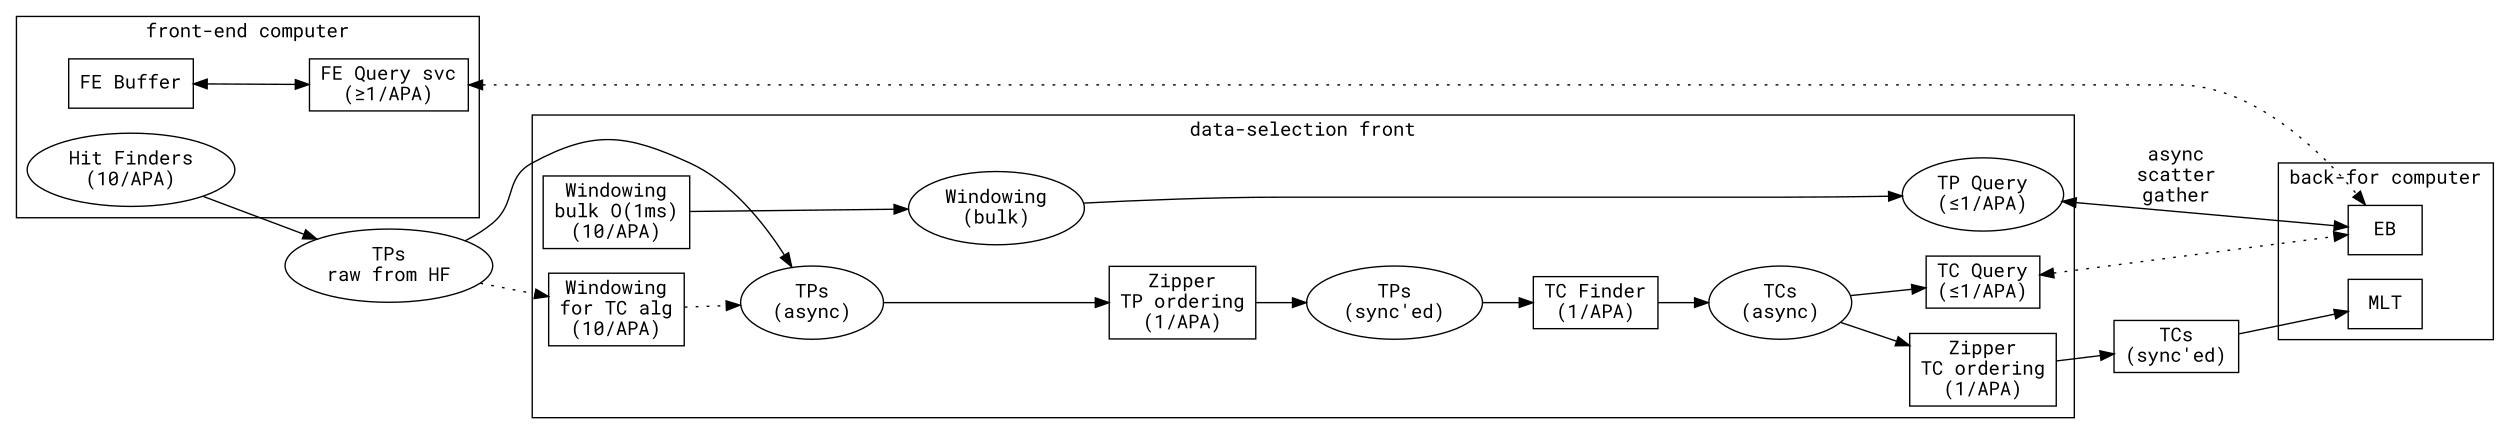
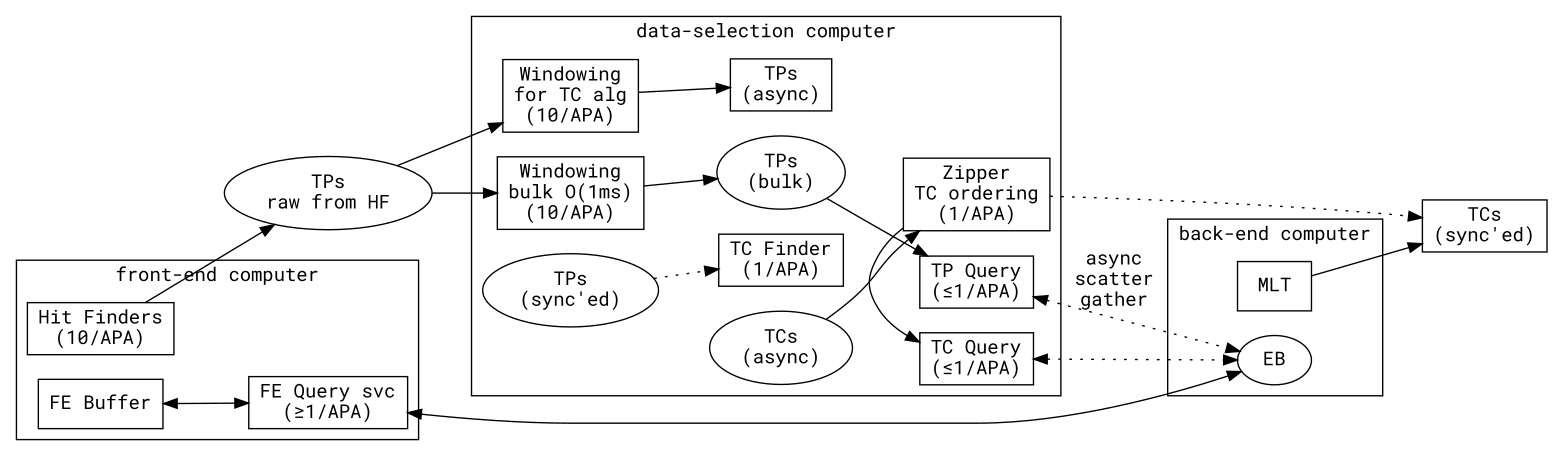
(1438, 85) -> (827, 423)
(1303, 131) -> (766, 32)
(624, 141) -> (458, 193)
(131, 170) -> (101, 329)
(2386, 179) -> (1275, 235)
(1983, 194) -> (977, 282)
(996, 208) -> (781, 173)
(2205, 214) -> (1137, 324)
(2385, 230) -> (1275, 360)
(508, 289) -> (444, 147)
(1881, 292) -> (871, 293)
(812, 303) -> (781, 85)
(1183, 303) -> none
(1501, 303) -> (680, 275)
(1676, 303) -> none
(705, 306) -> (677, 90)
(2287, 324) -> (1360, 262)
(2083, 358) -> (1229, 203)
